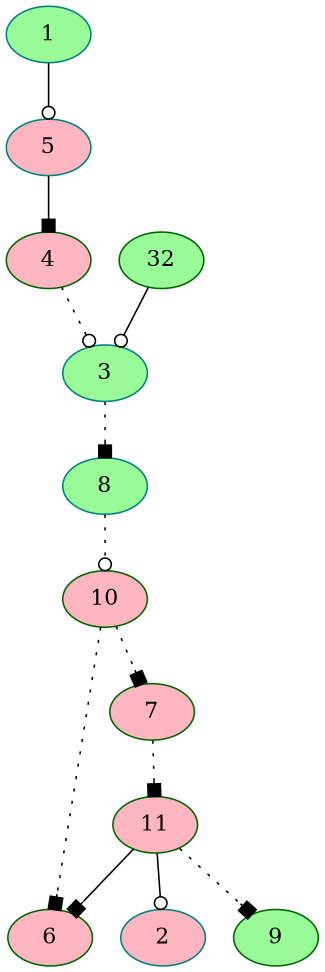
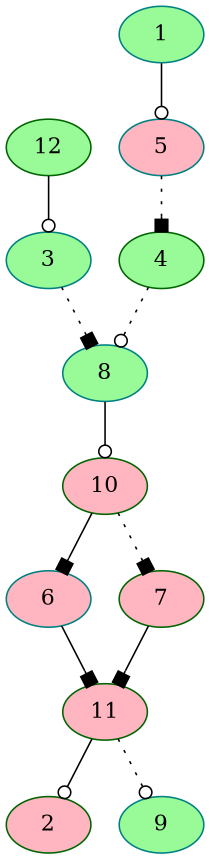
(49, 196) -> (162, 196)
(49, 260) -> (162, 260)
(162, 260) -> (49, 147)
(74, 311) -> (136, 311)
(105, 536) -> (105, 424)
(79, 761) -> (80, 536)
(153, 761) -> (137, 648)
(108, 875) -> (73, 648)
(210, 876) -> (130, 763)
(50, 938) -> (49, 599)
(163, 938) -> (49, 825)
(276, 938) -> (162, 825)
